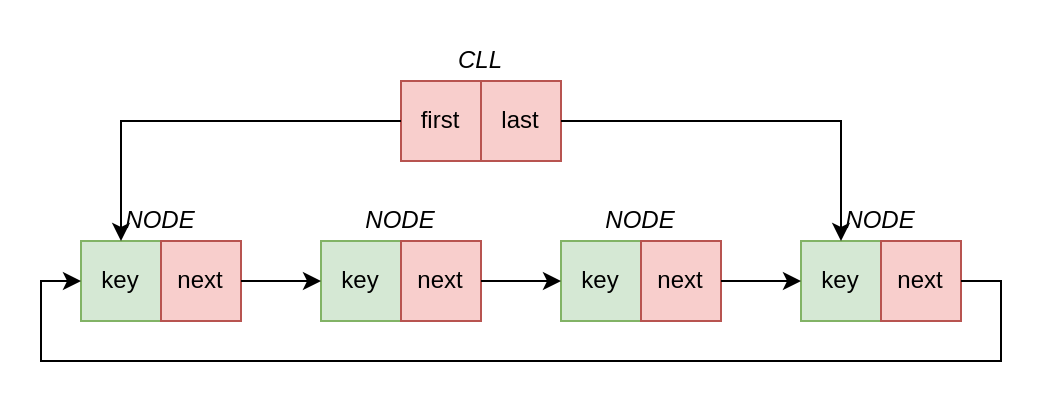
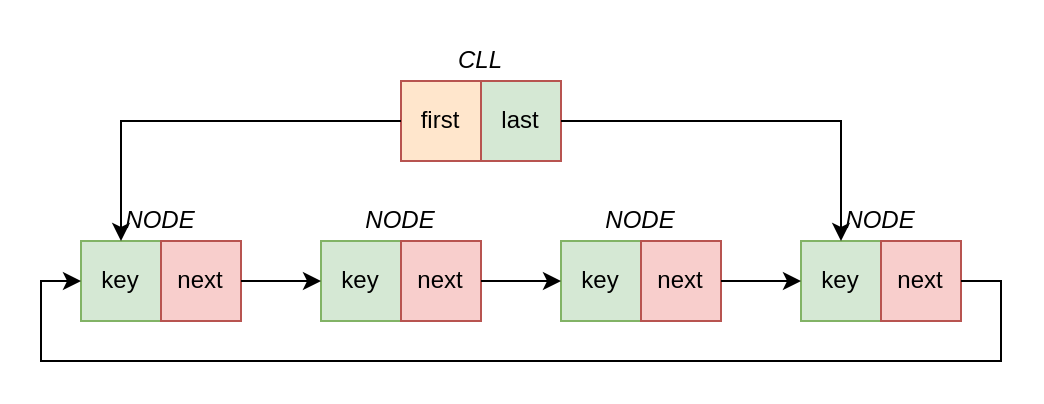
(441, 121) -> (441, 121)
(521, 121) -> (521, 121)
